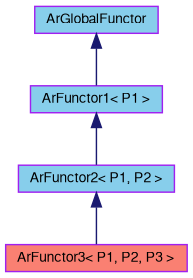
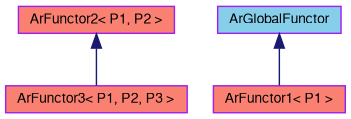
(96, 99) -> (279, 99)
(96, 146) -> none
(96, 179) -> (96, 20)
